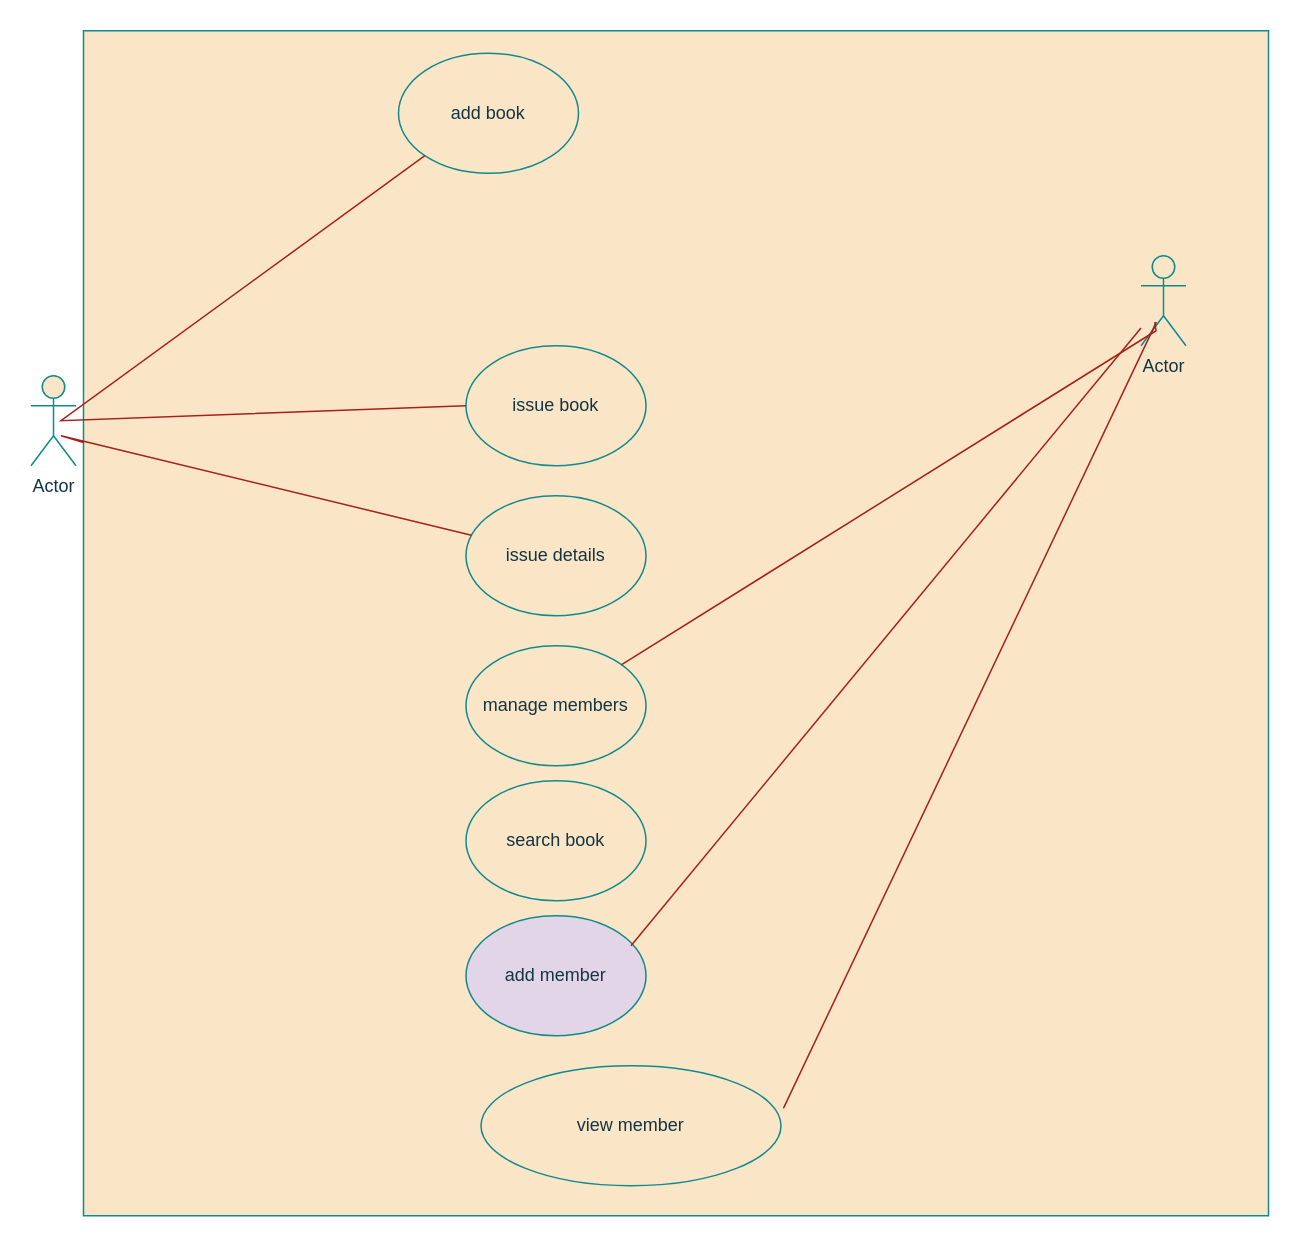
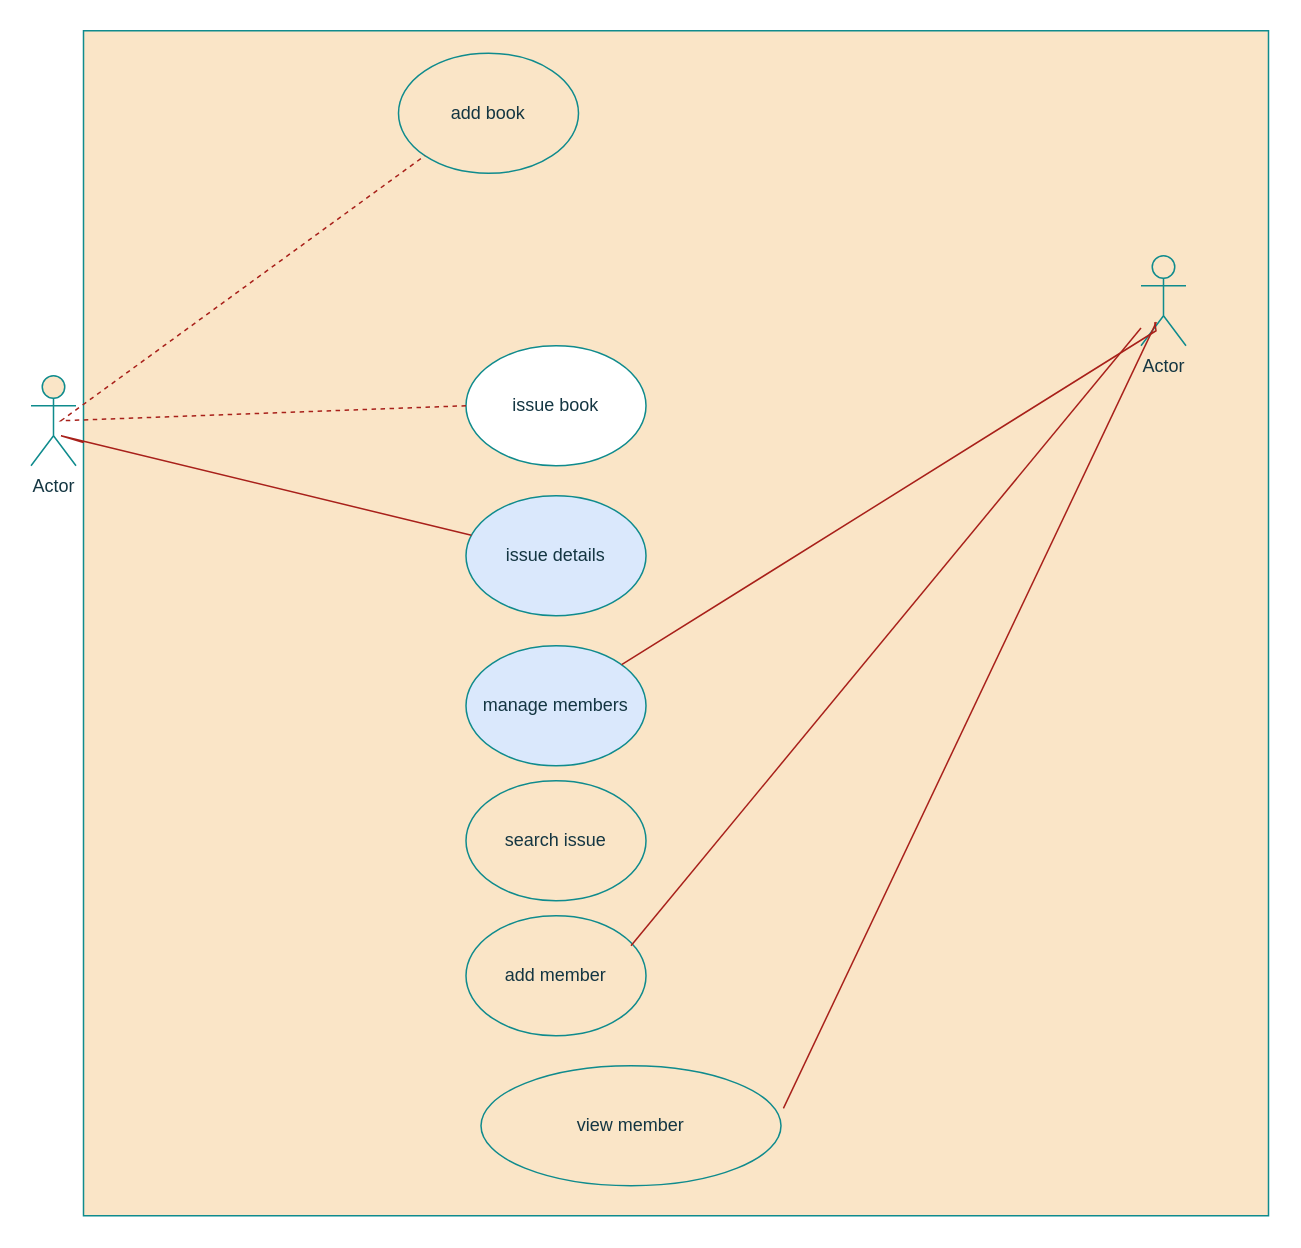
(249, 283) -> (249, 283)
(556, 406) -> (556, 406)
(556, 556) -> (556, 556)
(556, 706) -> (556, 706)
(556, 841) -> (556, 841)
(556, 976) -> (556, 976)
